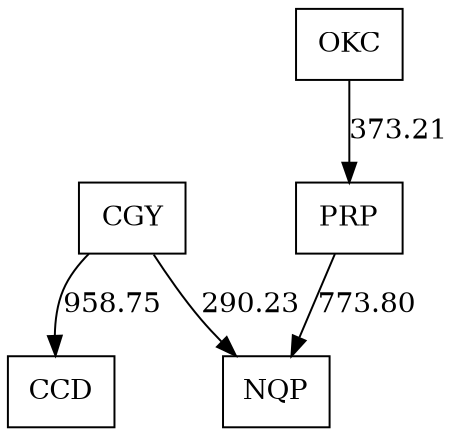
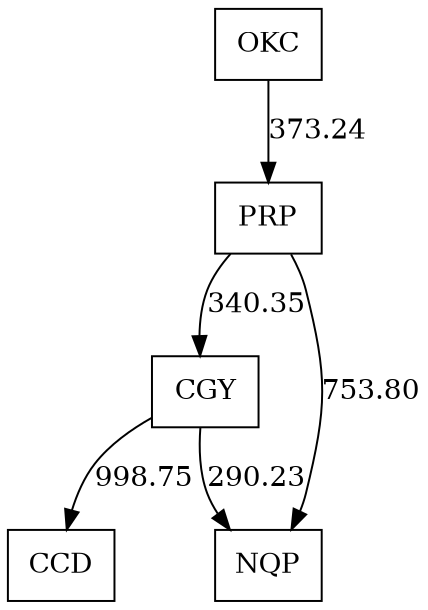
(399, 131) -> (318, 131)
none -> (207, 292)
(112, 305) -> (144, 479)
(367, 305) -> (371, 392)
